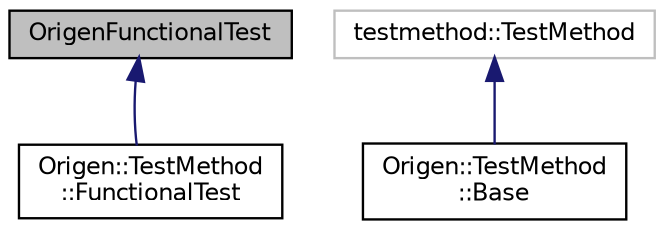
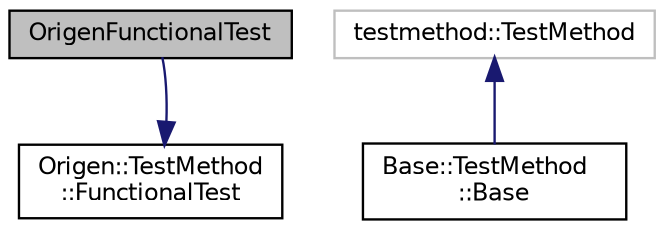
(135, 113) -> (166, 89)
(495, 181) -> (495, 181)
